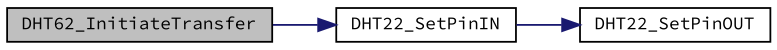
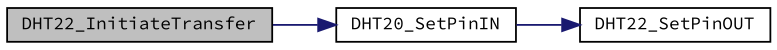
(140, 25) -> (140, 25)
(426, 25) -> (426, 25)
